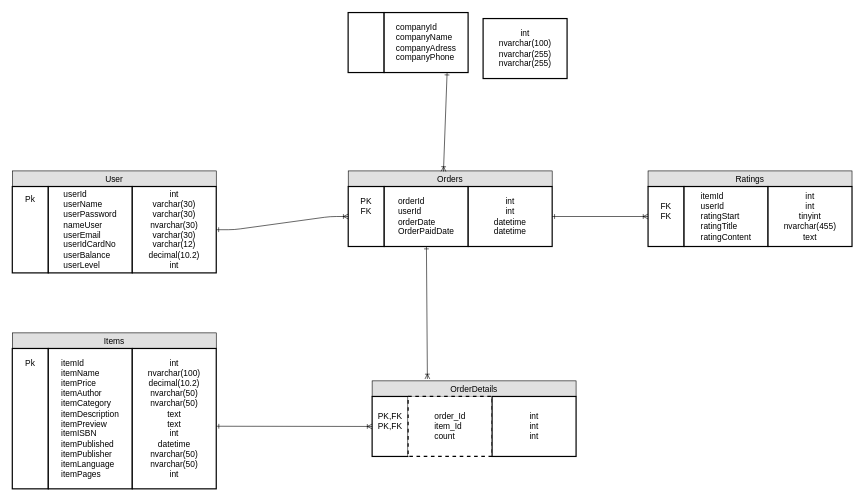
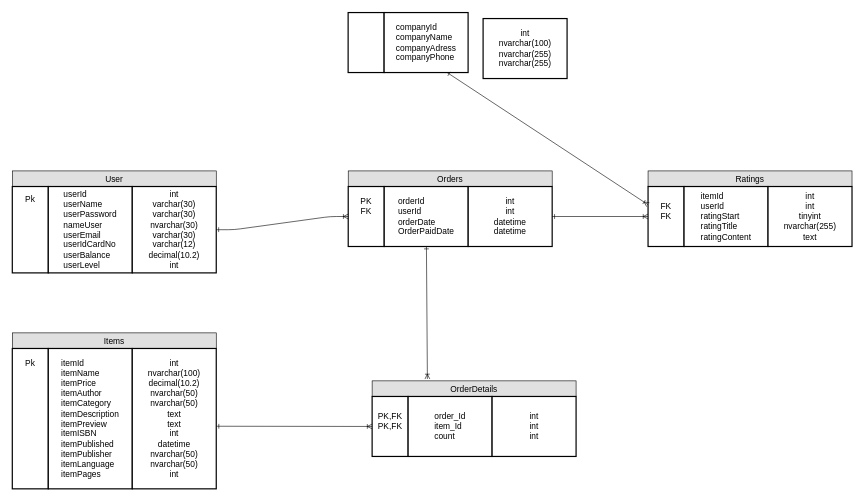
(447, 85) -> (548, 138)
(810, 216) -> (810, 216)
(450, 426) -> (450, 426)
